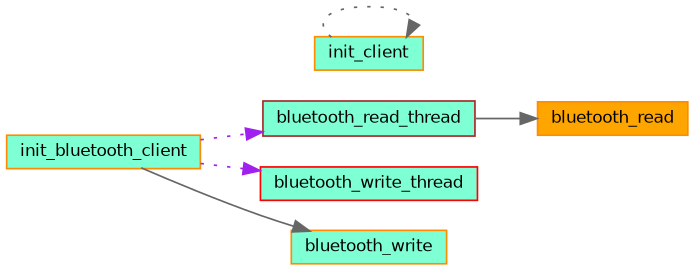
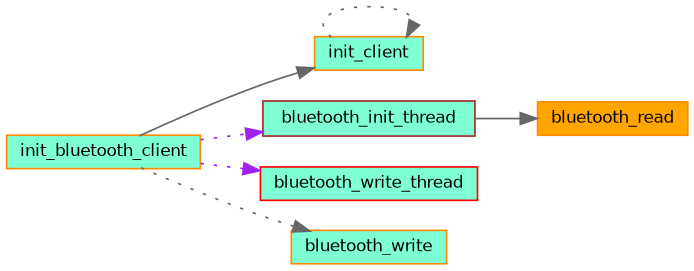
none -> (218, 102)
(369, 119) -> (369, 119)
(217, 199) -> (217, 199)
